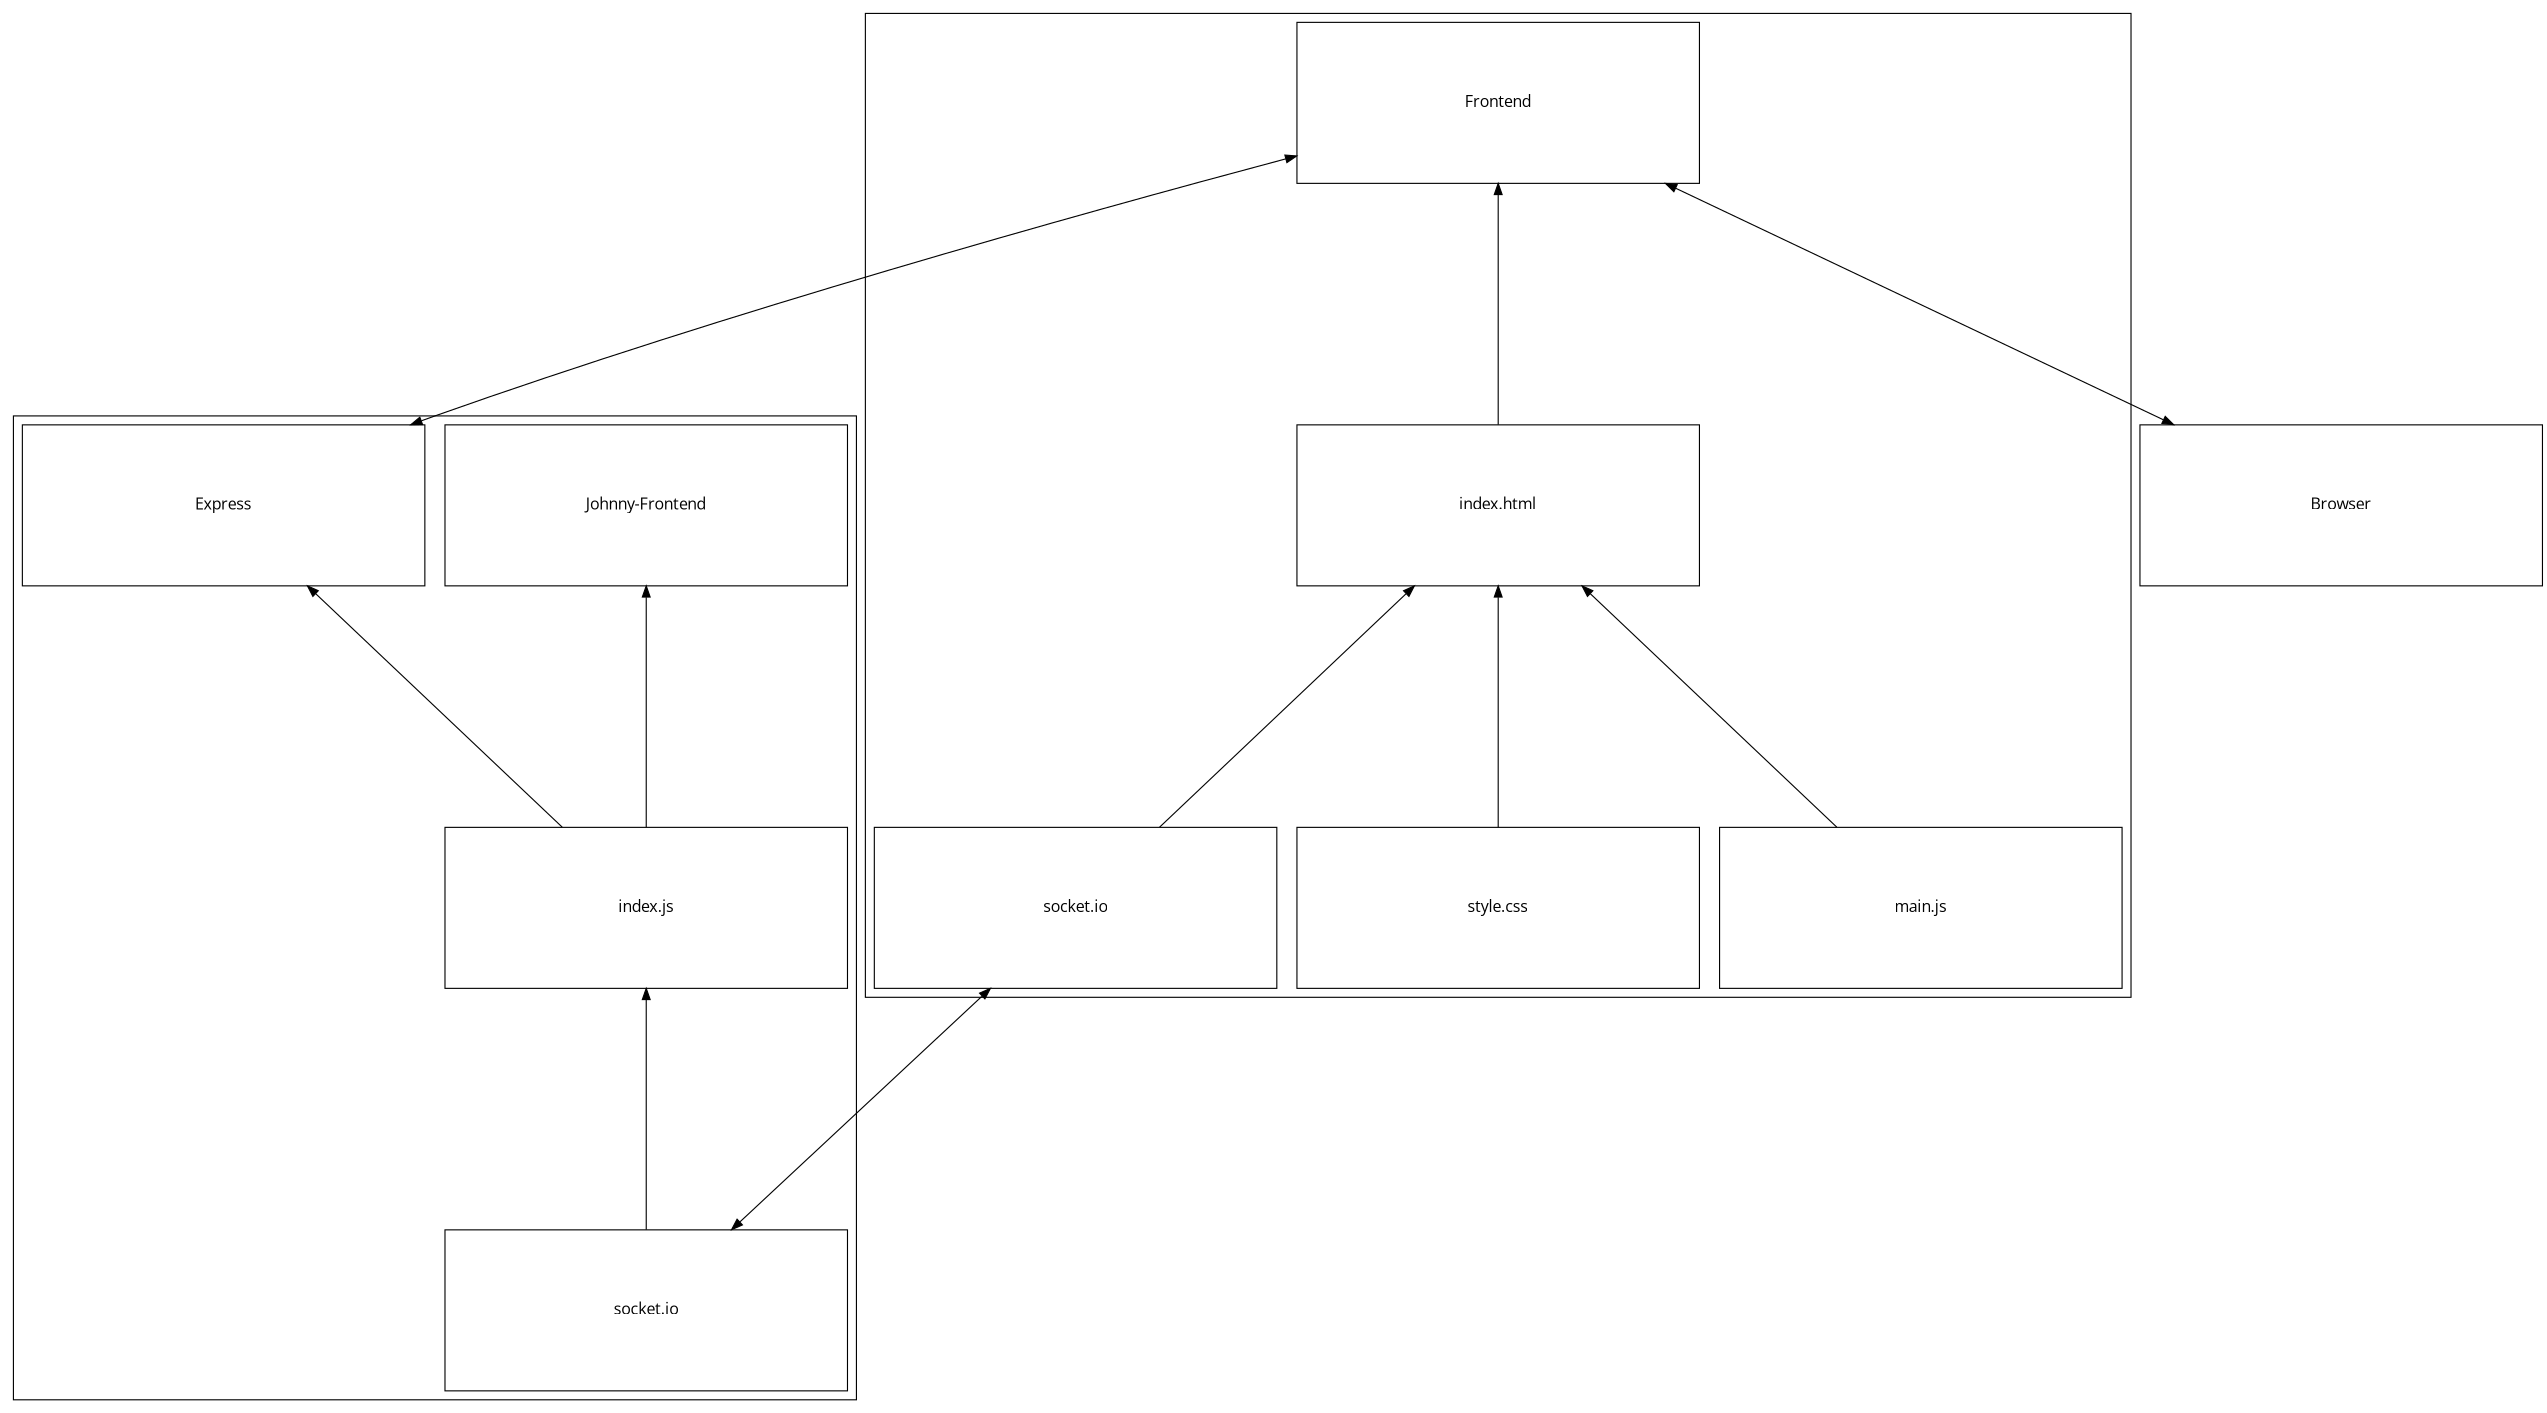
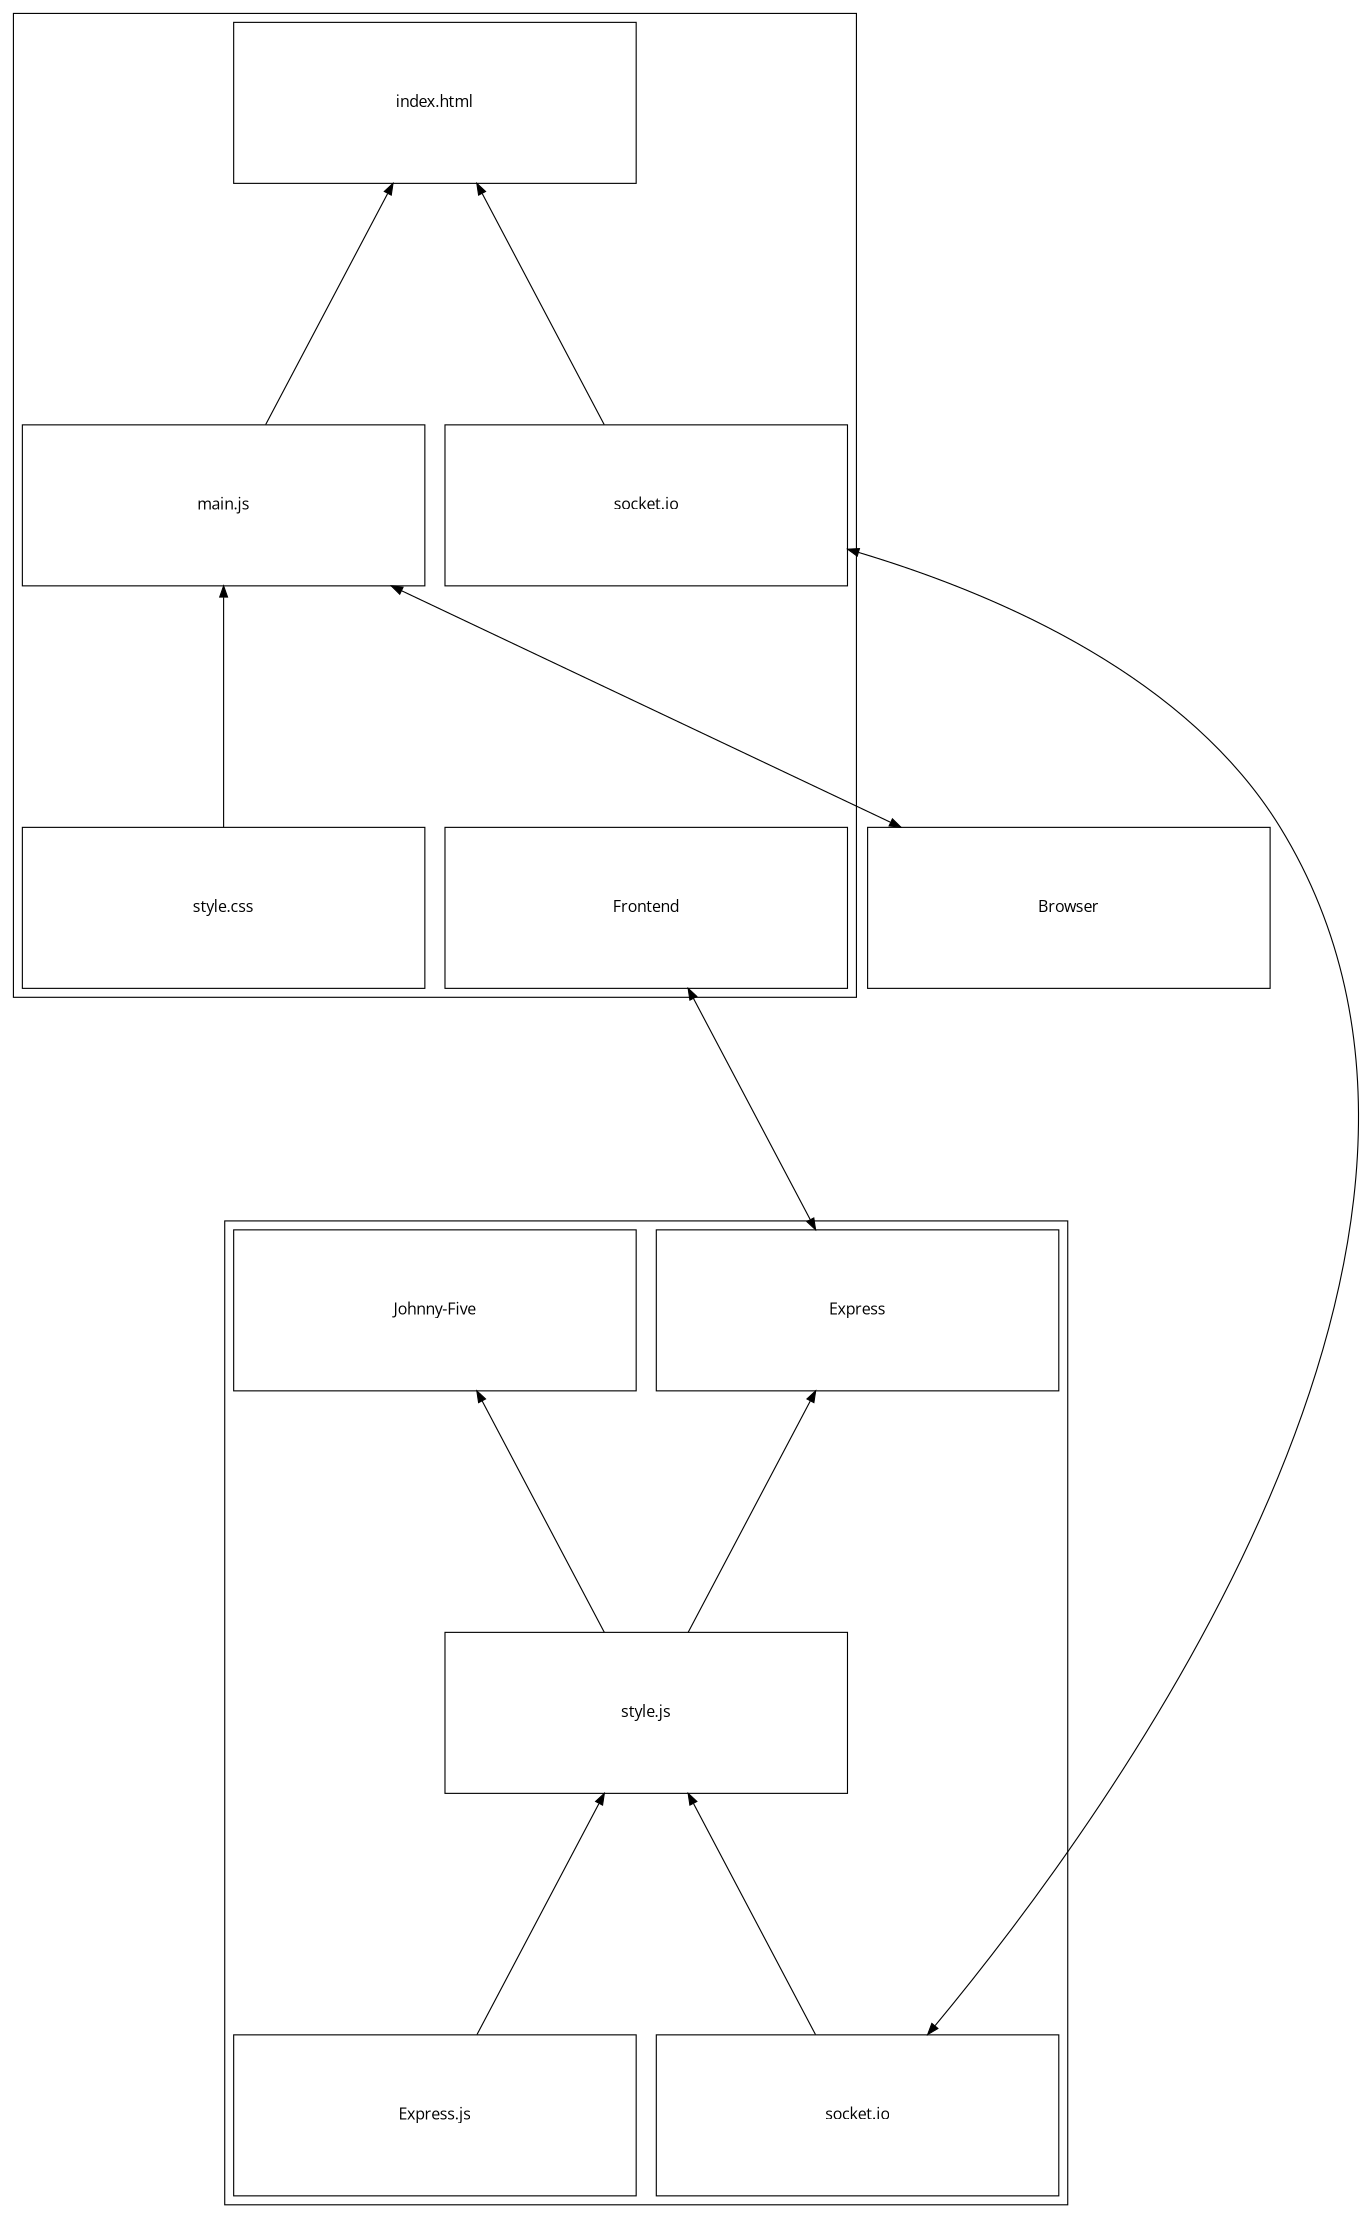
(1919, 304) -> (646, 706)
(1498, 310) -> none
(646, 505) -> (435, 1310)
(1498, 712) -> (224, 712)
(646, 908) -> (646, 1713)
none -> (435, 2115)
